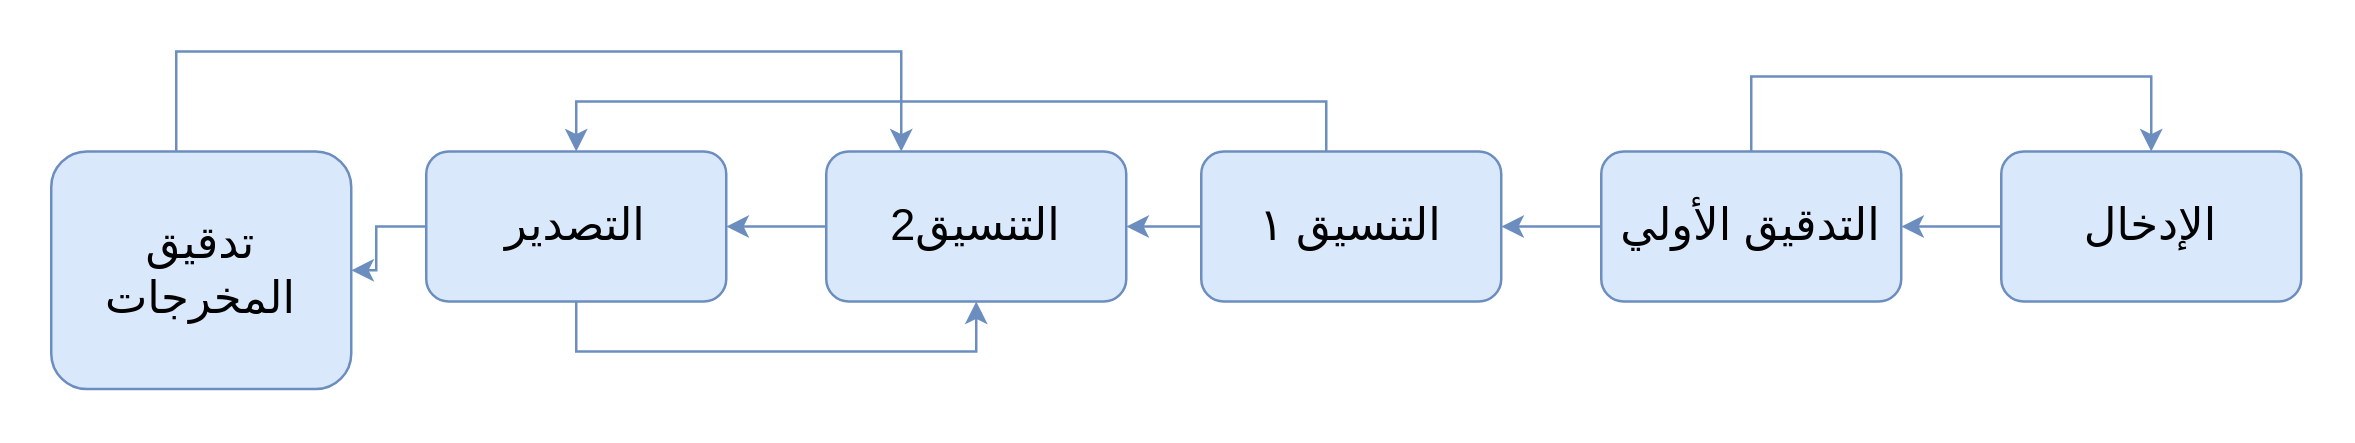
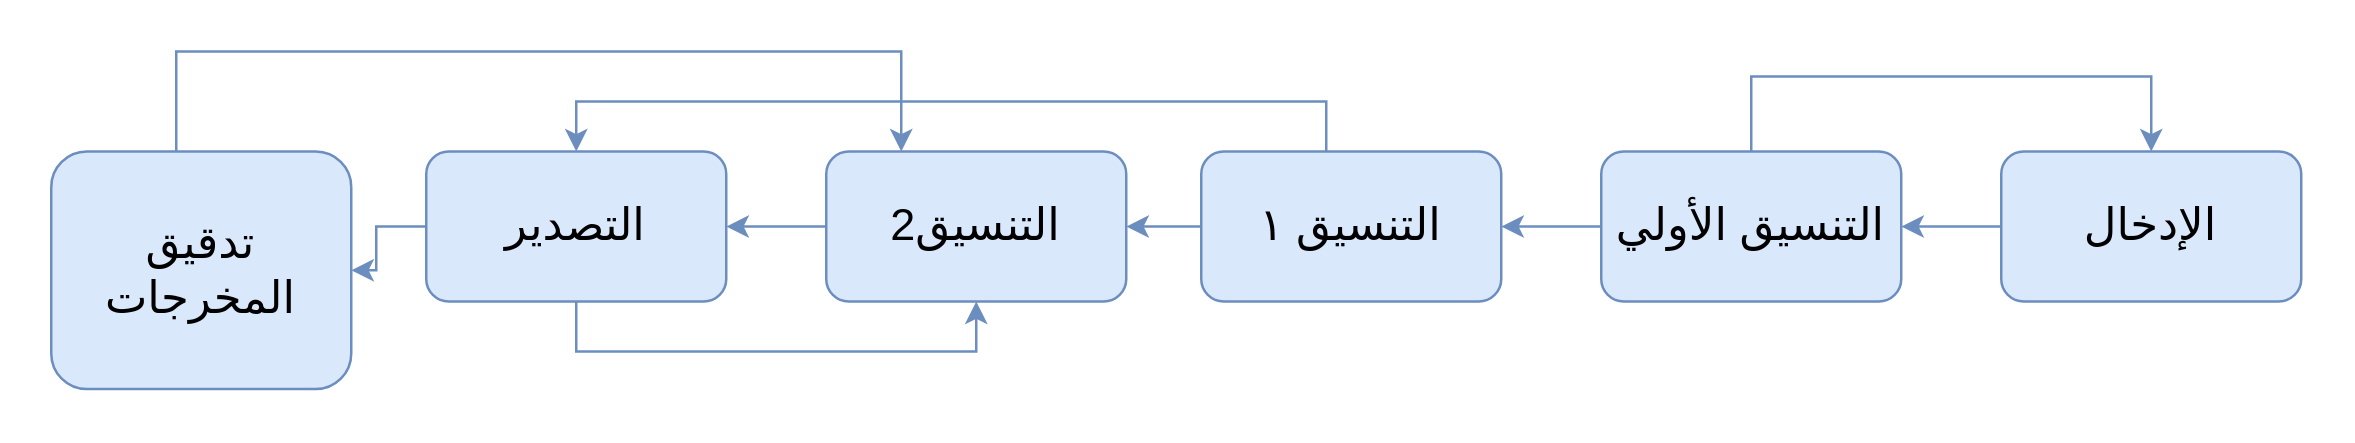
(1751, 226) -> (1751, 226)
